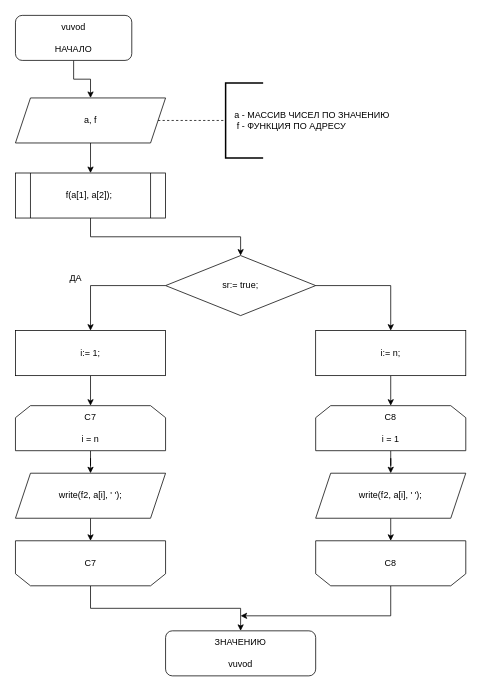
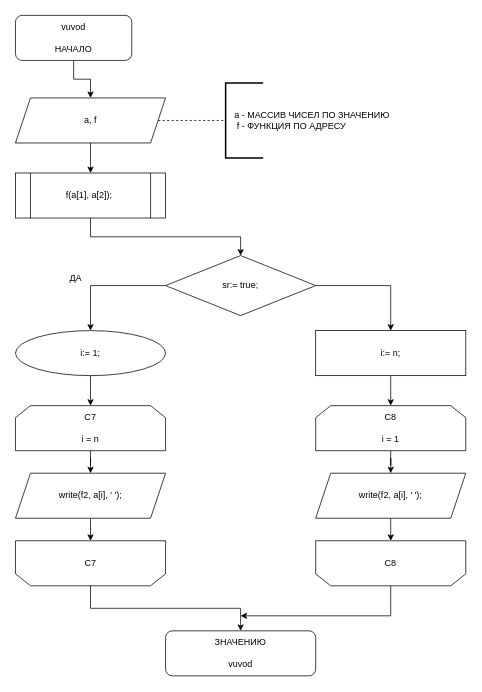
(90, 353) -> (90, 353)
